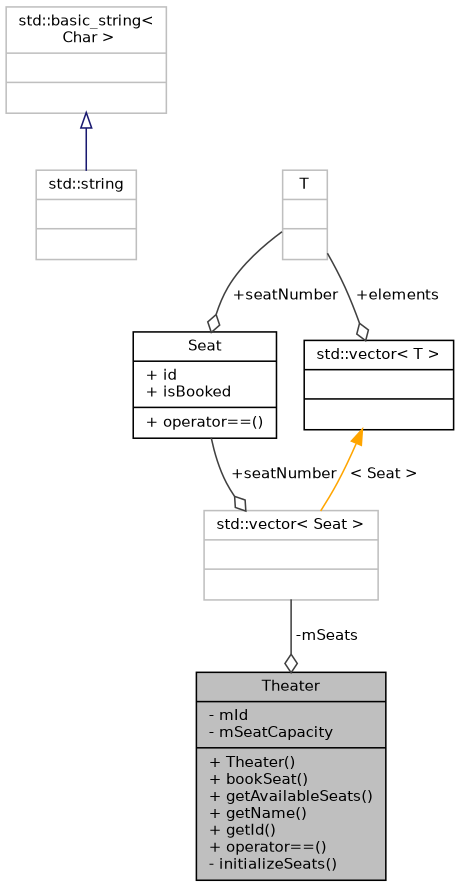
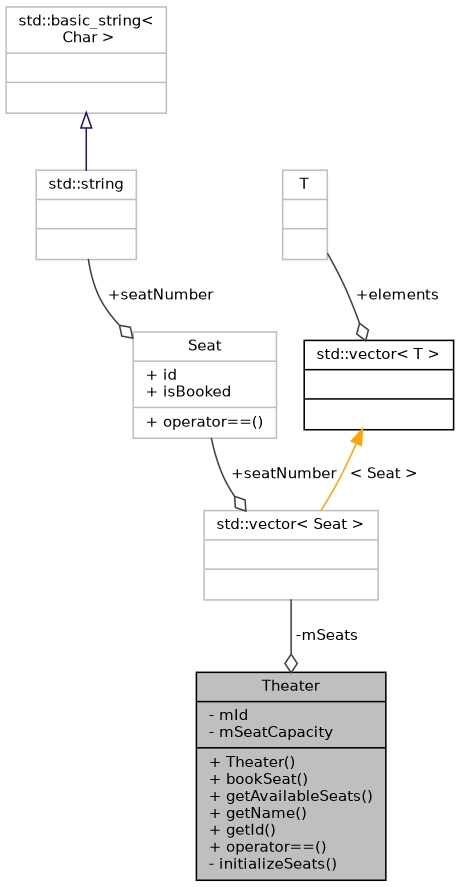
(242, 268) -> (98, 294)
(205, 385) -> (205, 385)
